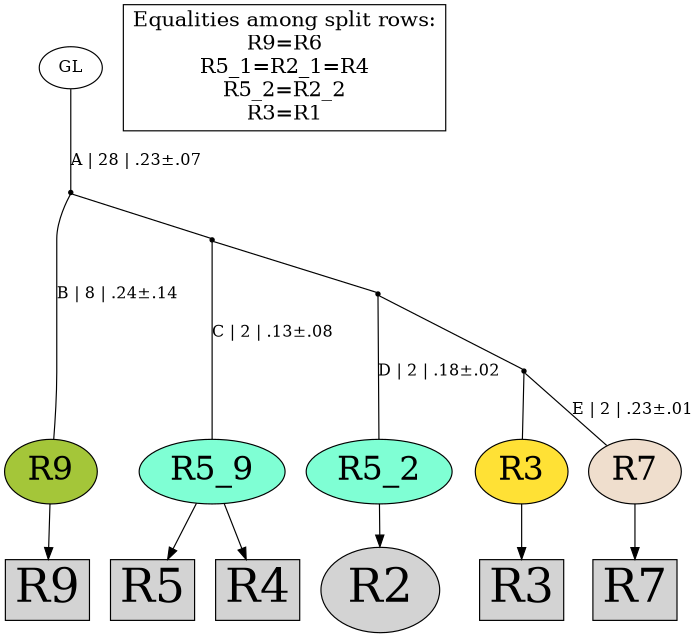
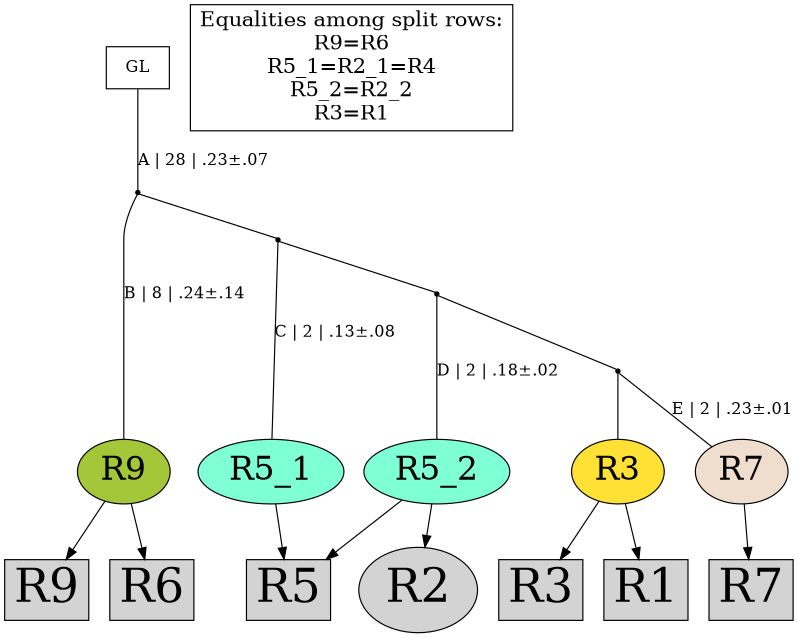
(71, 68) -> (138, 68)
(212, 472) -> (271, 472)
none -> (369, 526)
none -> (152, 590)
(258, 590) -> none
none -> (646, 590)
